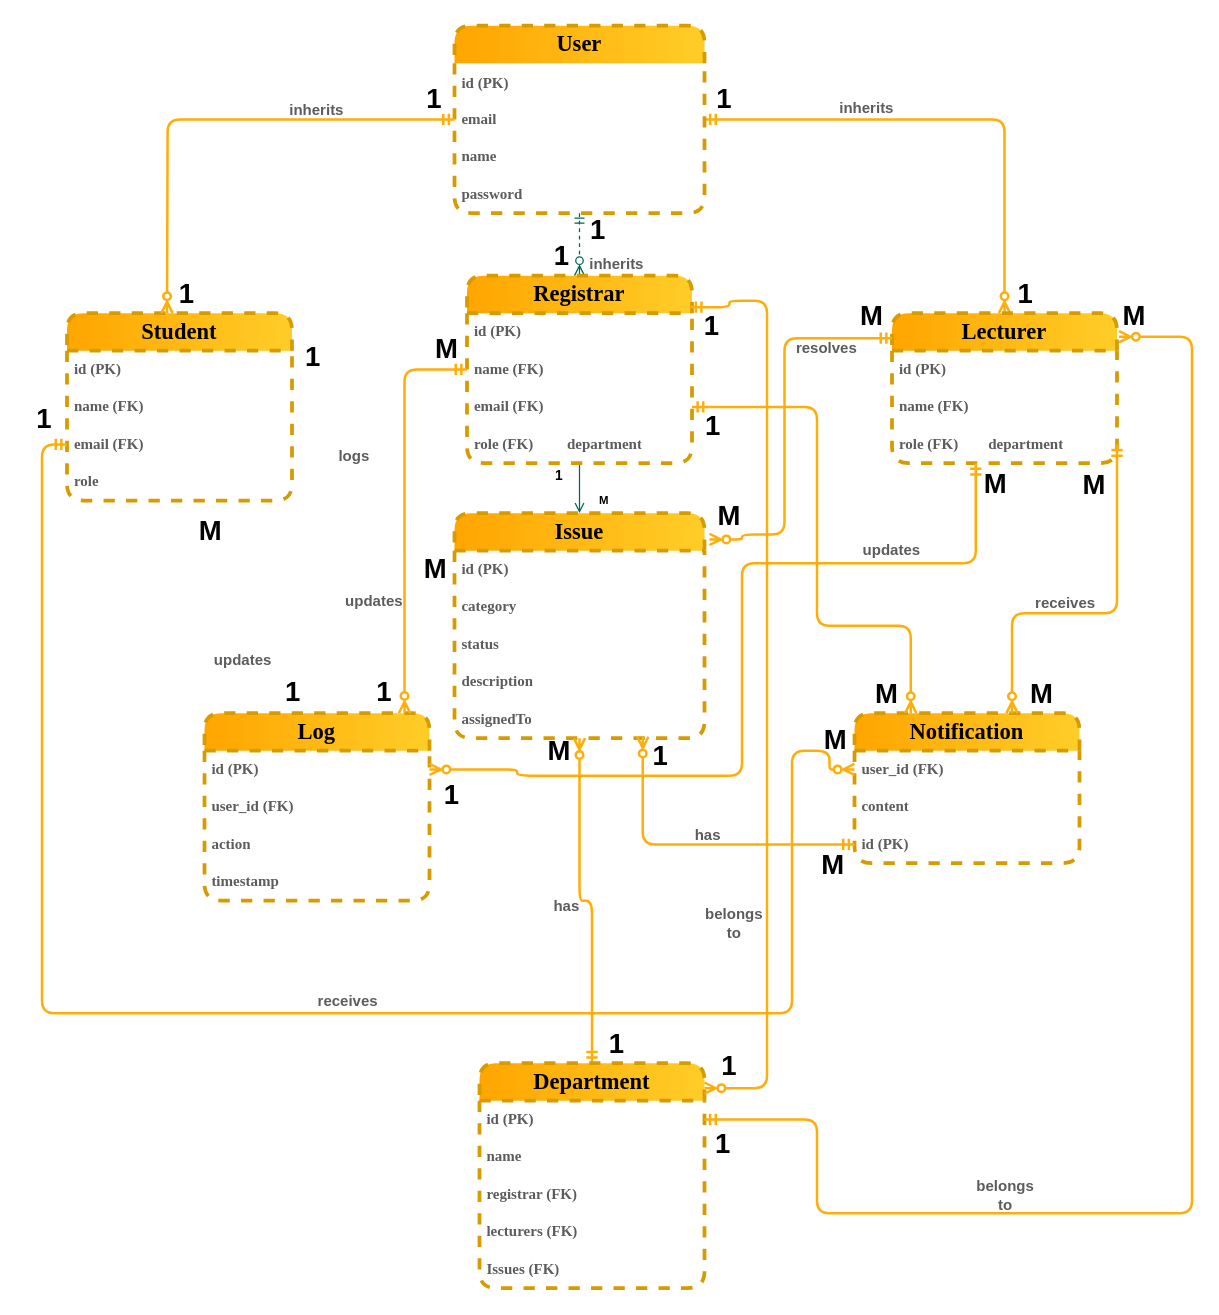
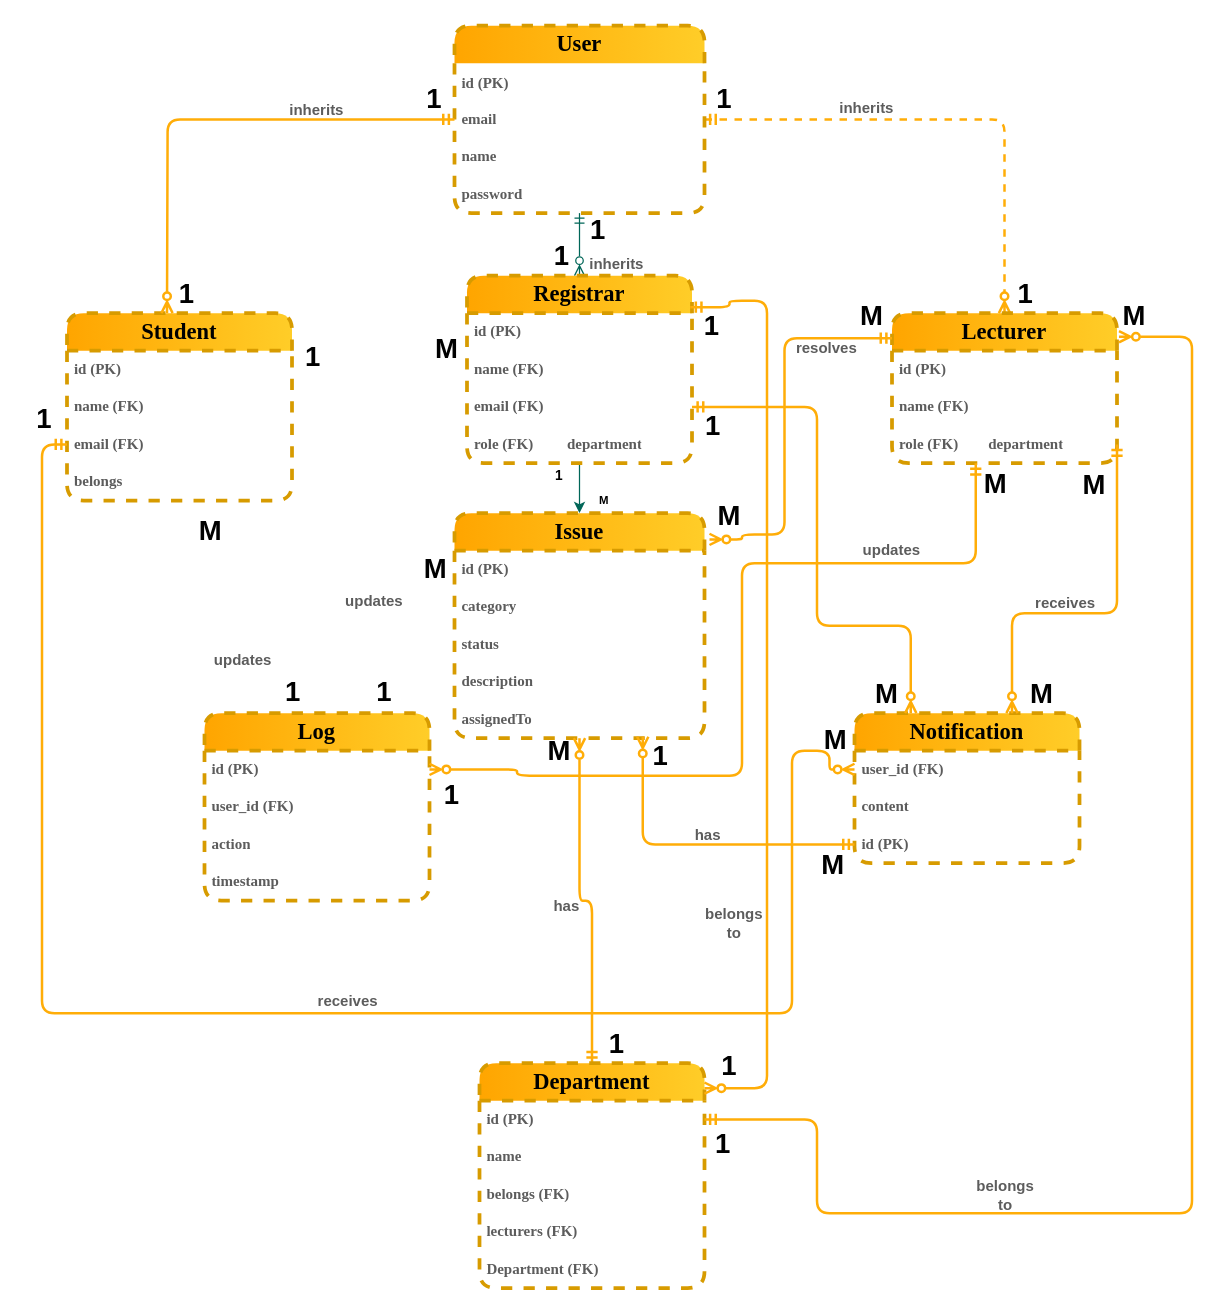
(937, 119) -> (937, 119)
(579, 236) -> (579, 236)
(354, 457) -> none
(89, 482) -> (102, 482)
(579, 505) -> (579, 503)
(404, 506) -> none
(542, 1194) -> (533, 1194)
(531, 1269) -> (548, 1269)
